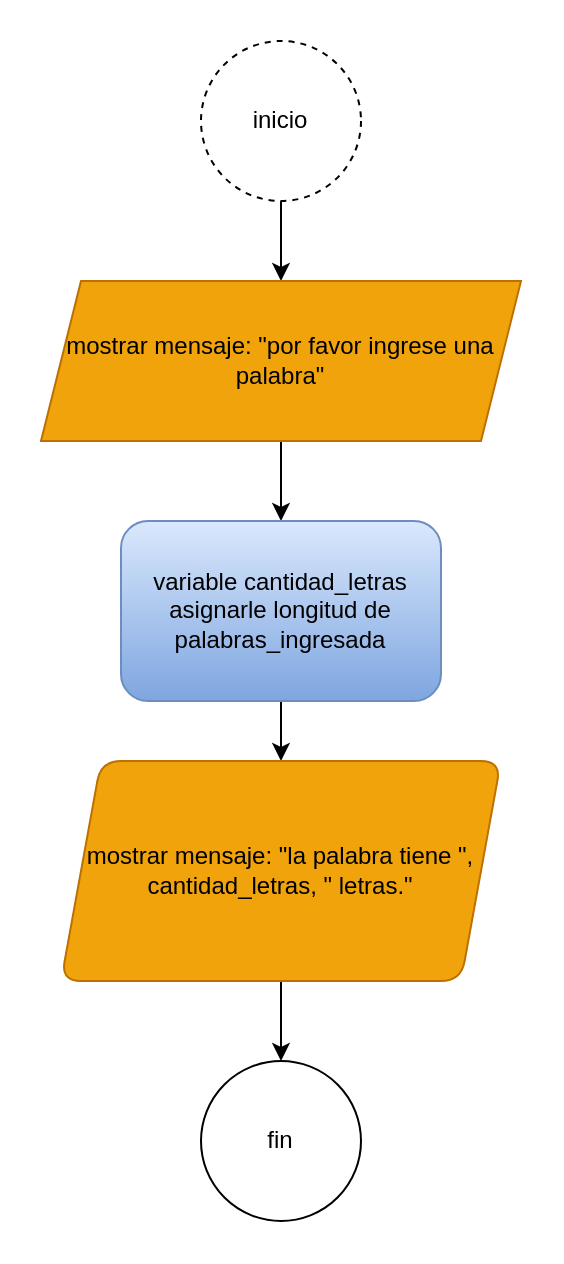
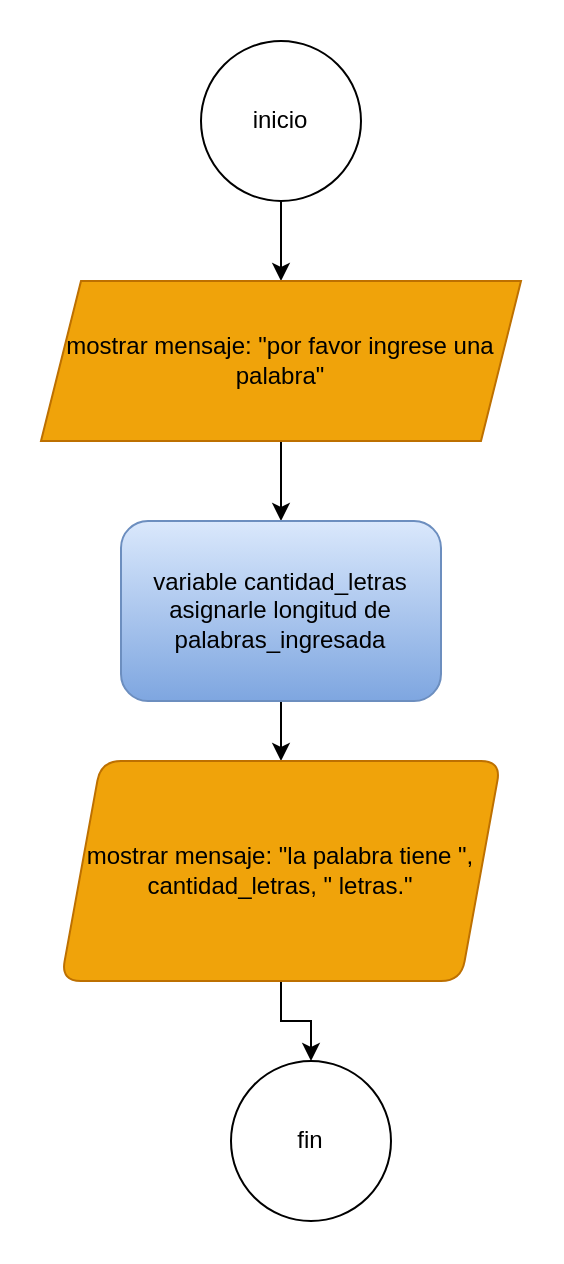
(281, 121) -> (281, 121)
(281, 1141) -> (311, 1141)
